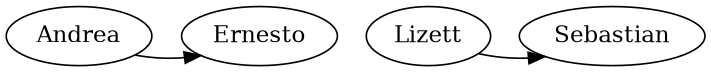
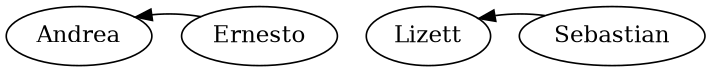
(503, 57) -> (520, 14)
(160, 58) -> (176, 14)
